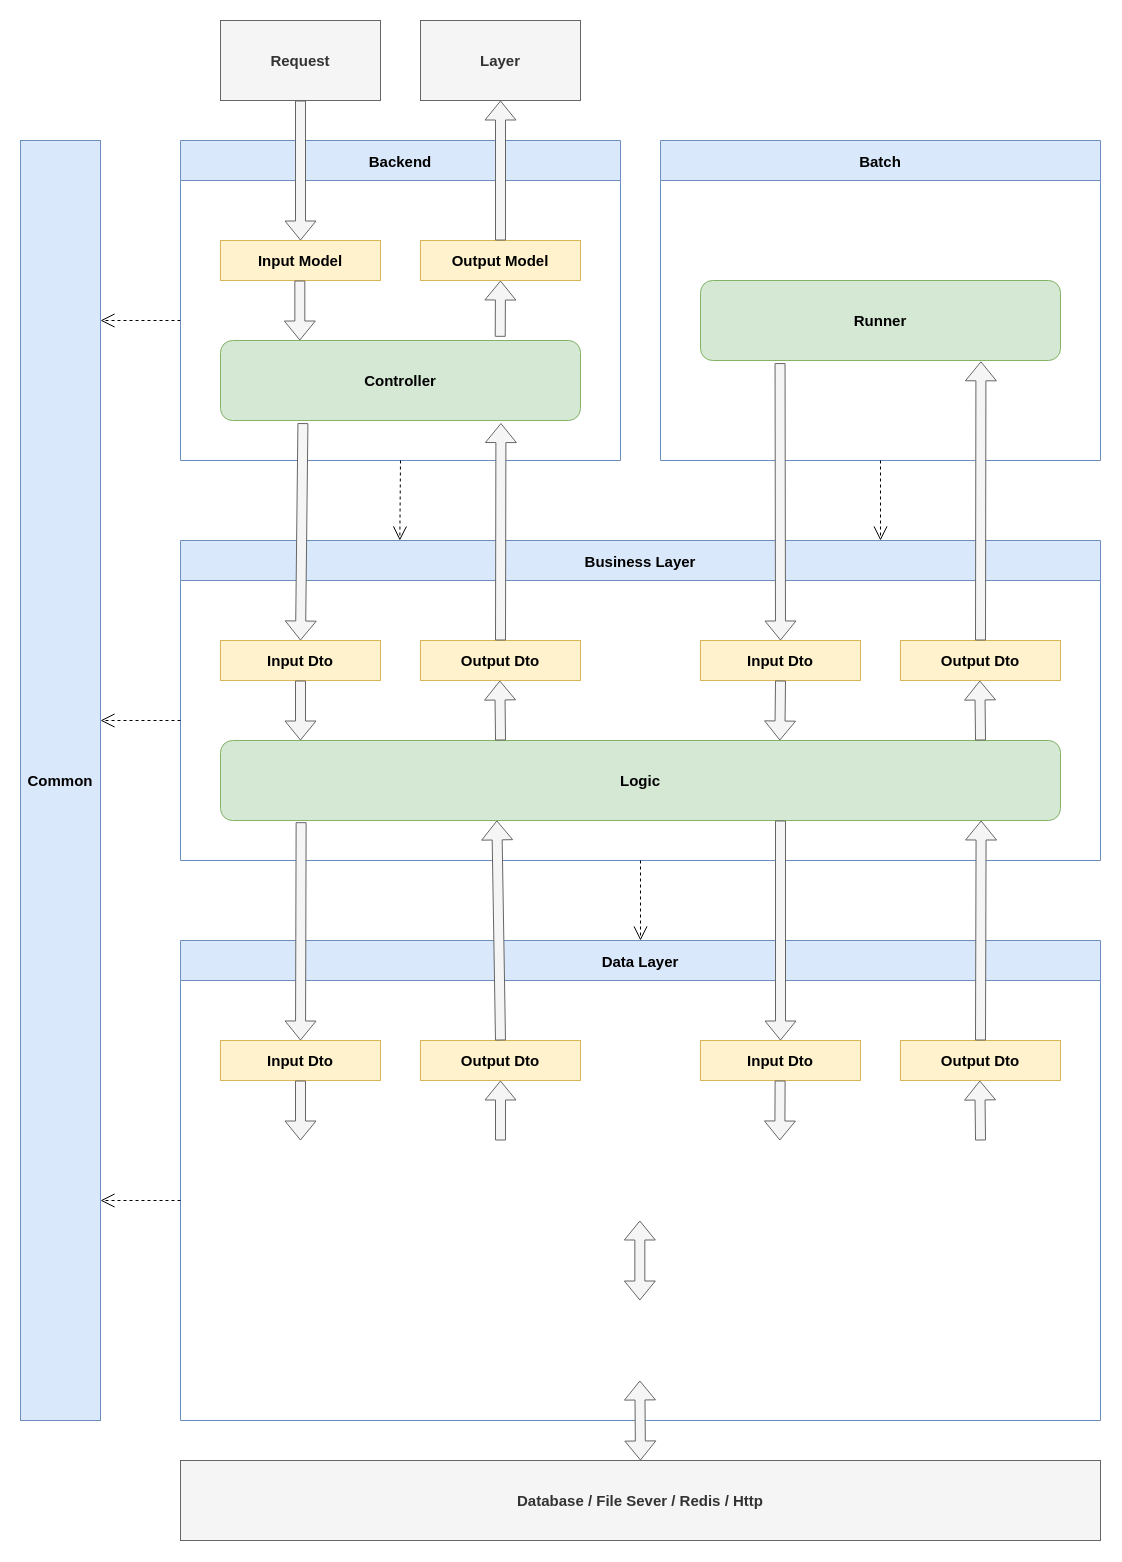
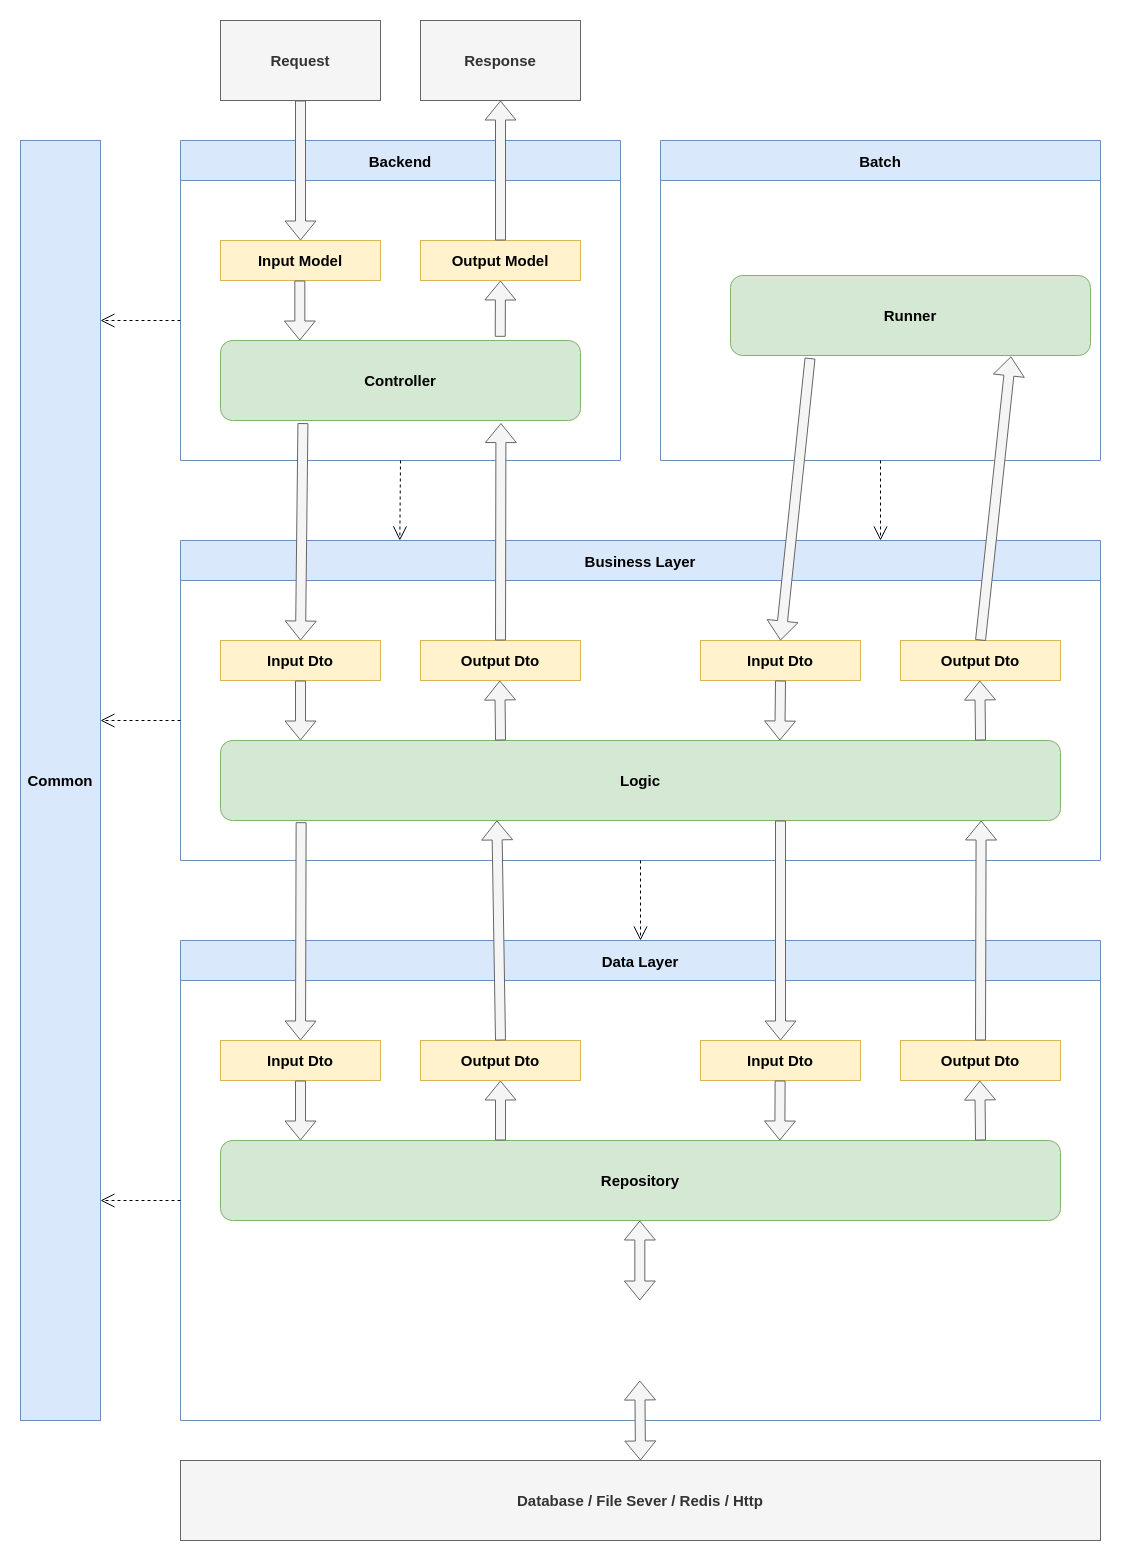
(501, 61) -> (501, 61)
(881, 321) -> (911, 316)
none -> (641, 1181)
